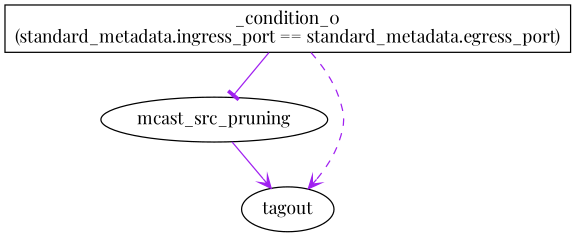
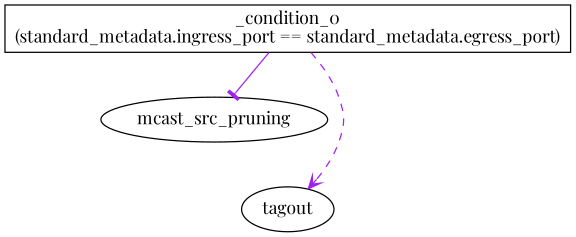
(248, 160) -> none
